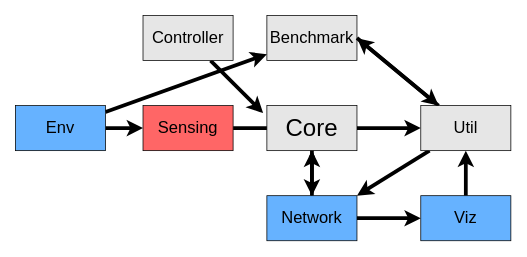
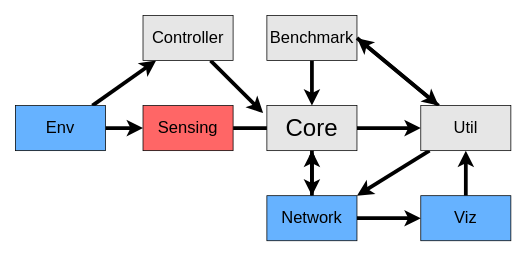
none -> (312, 78)
(181, 85) -> (119, 86)
